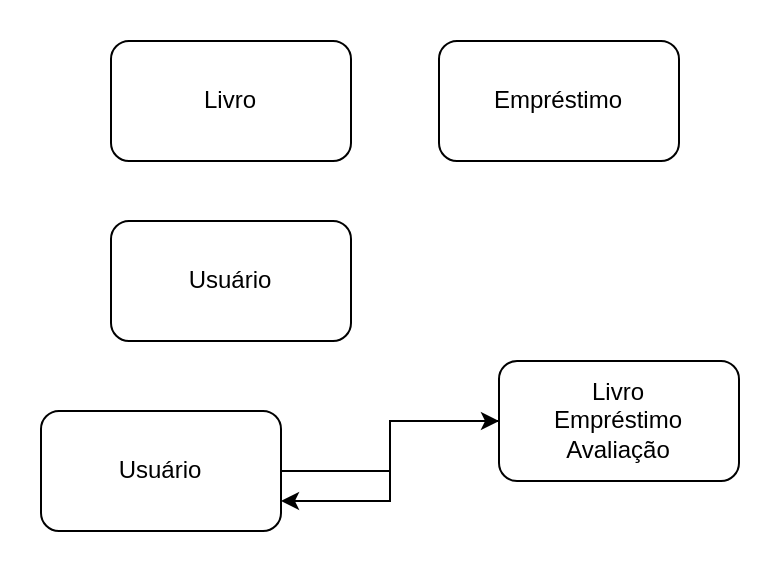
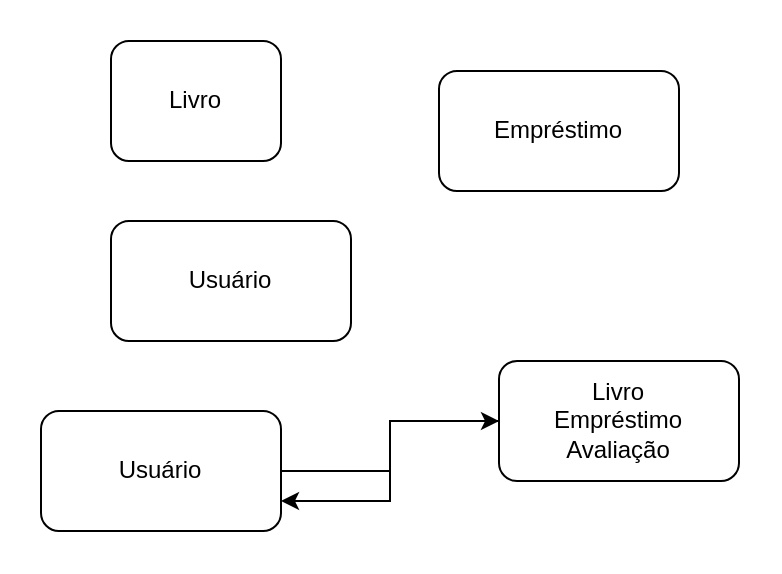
(231, 101) -> (196, 101)
(559, 101) -> (559, 131)
